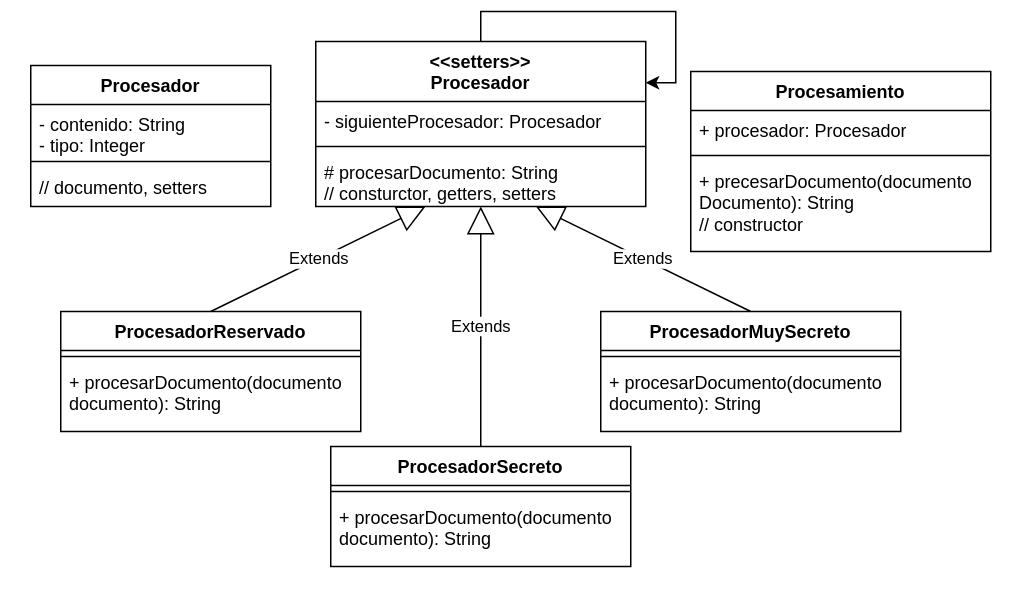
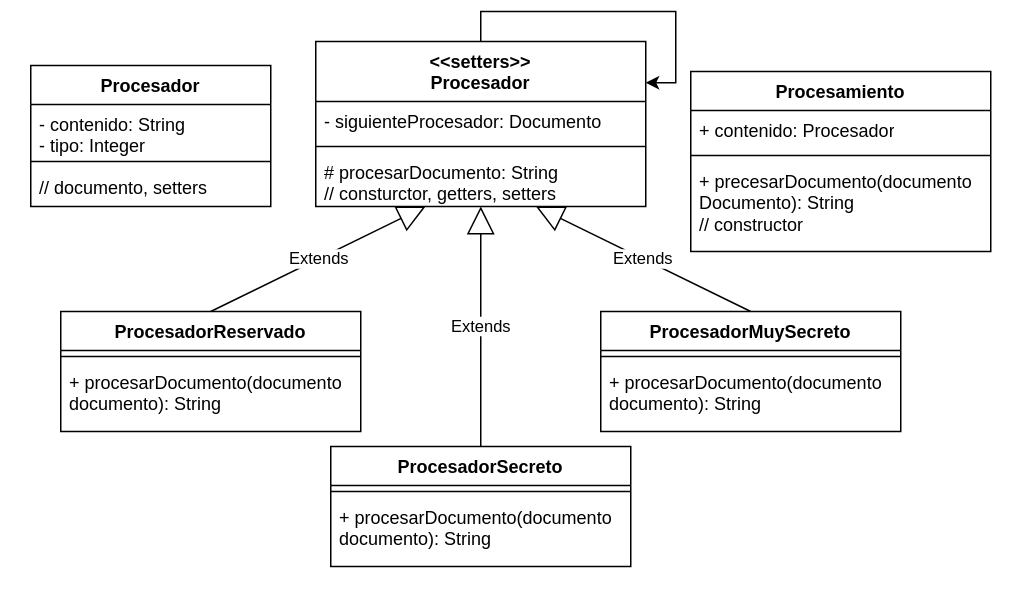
(479, 123) -> (474, 123)
(814, 132) -> (806, 132)
